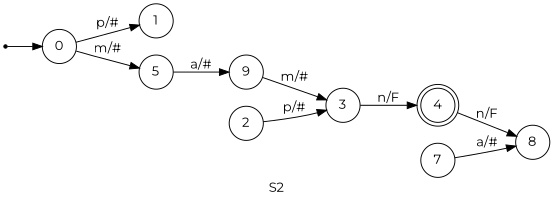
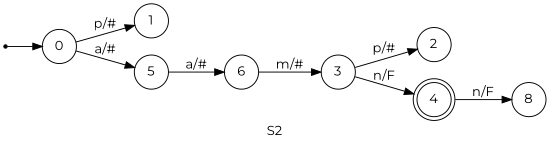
(108, 49) -> (105, 50)
(246, 72) -> (242, 72)
(290, 118) -> (382, 60)
(438, 160) -> none
